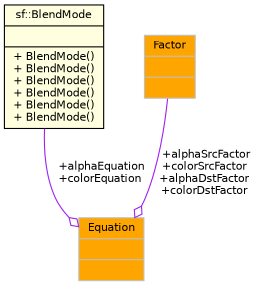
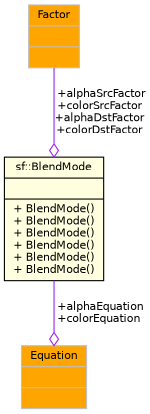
(159, 153) -> (54, 106)
